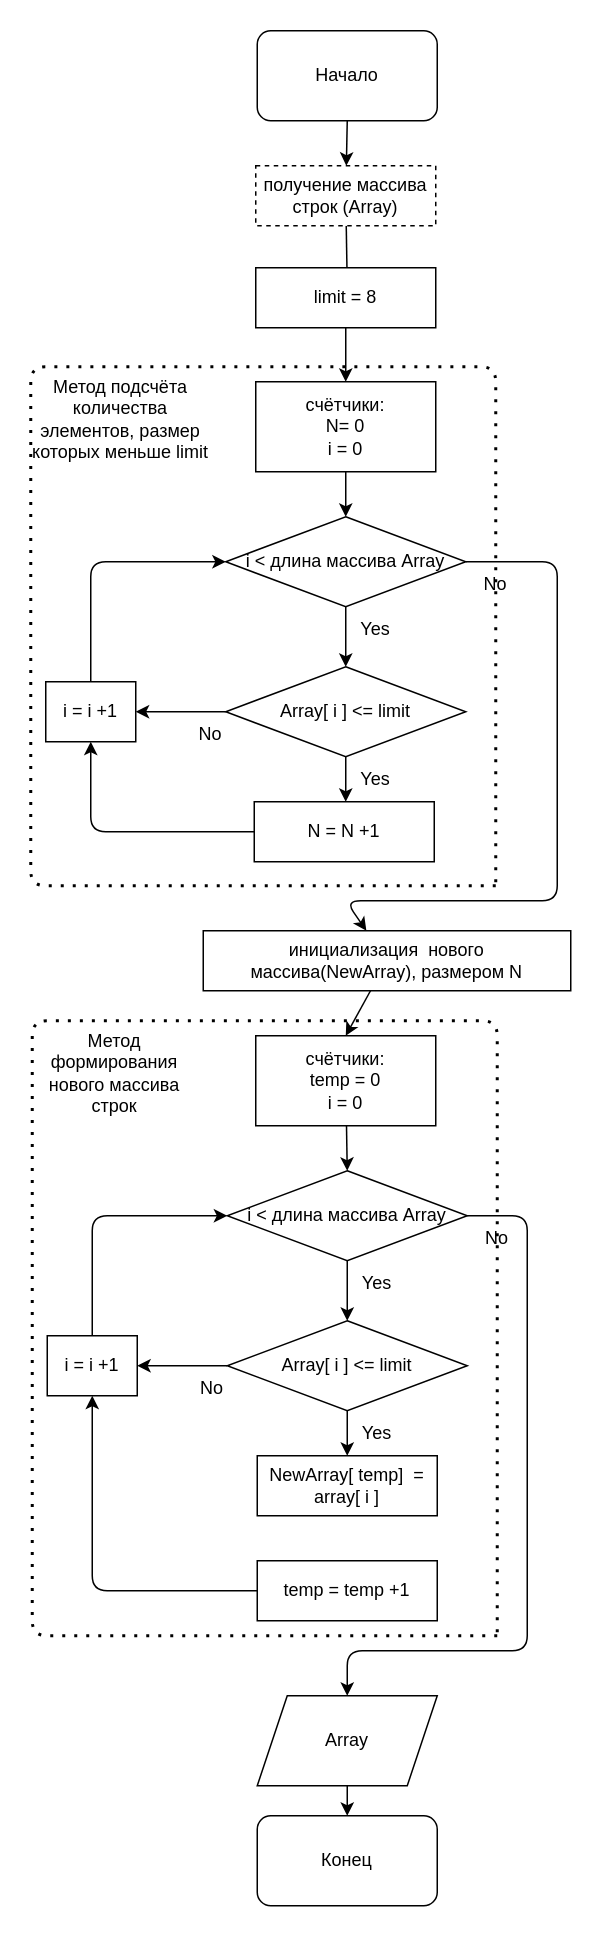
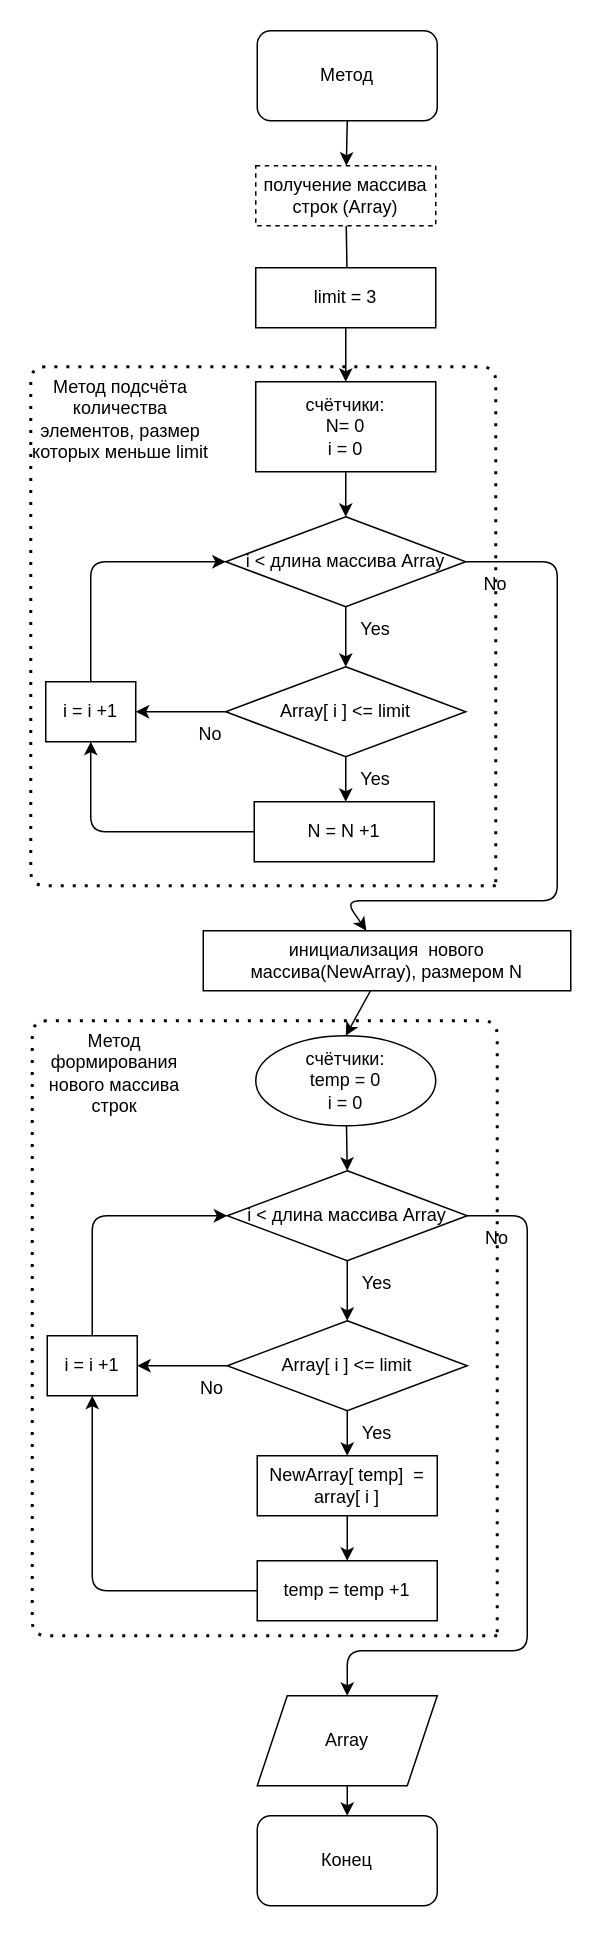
(347, 76) -> (347, 76)
(346, 298) -> (346, 298)
(346, 1081) -> (346, 1081)
none -> (347, 1533)
